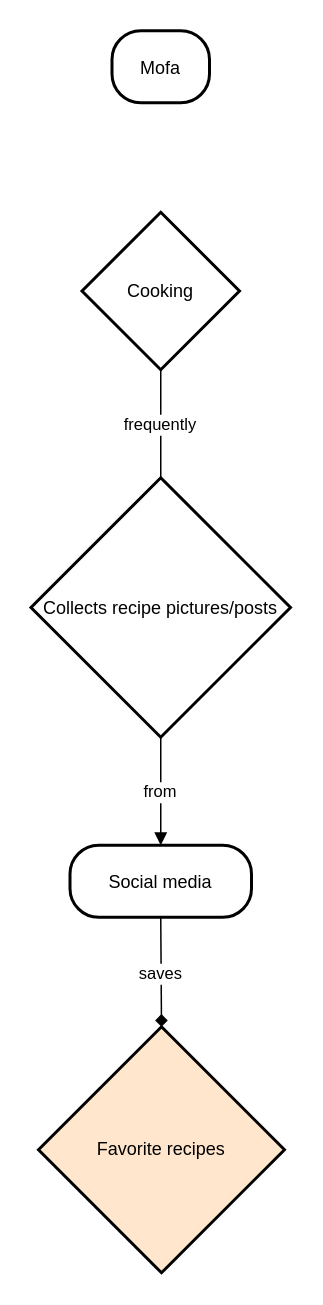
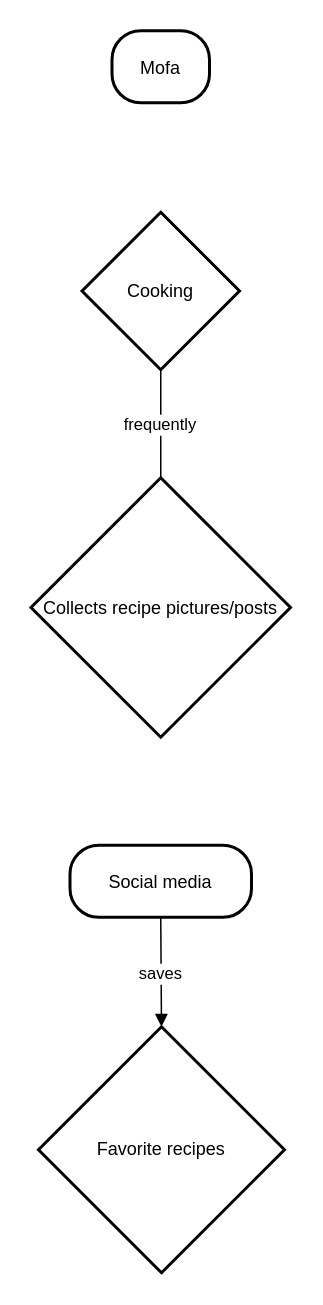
(161, 786) -> none
(161, 1013) -> (161, 1014)
(161, 1150) -> (161, 1150)
